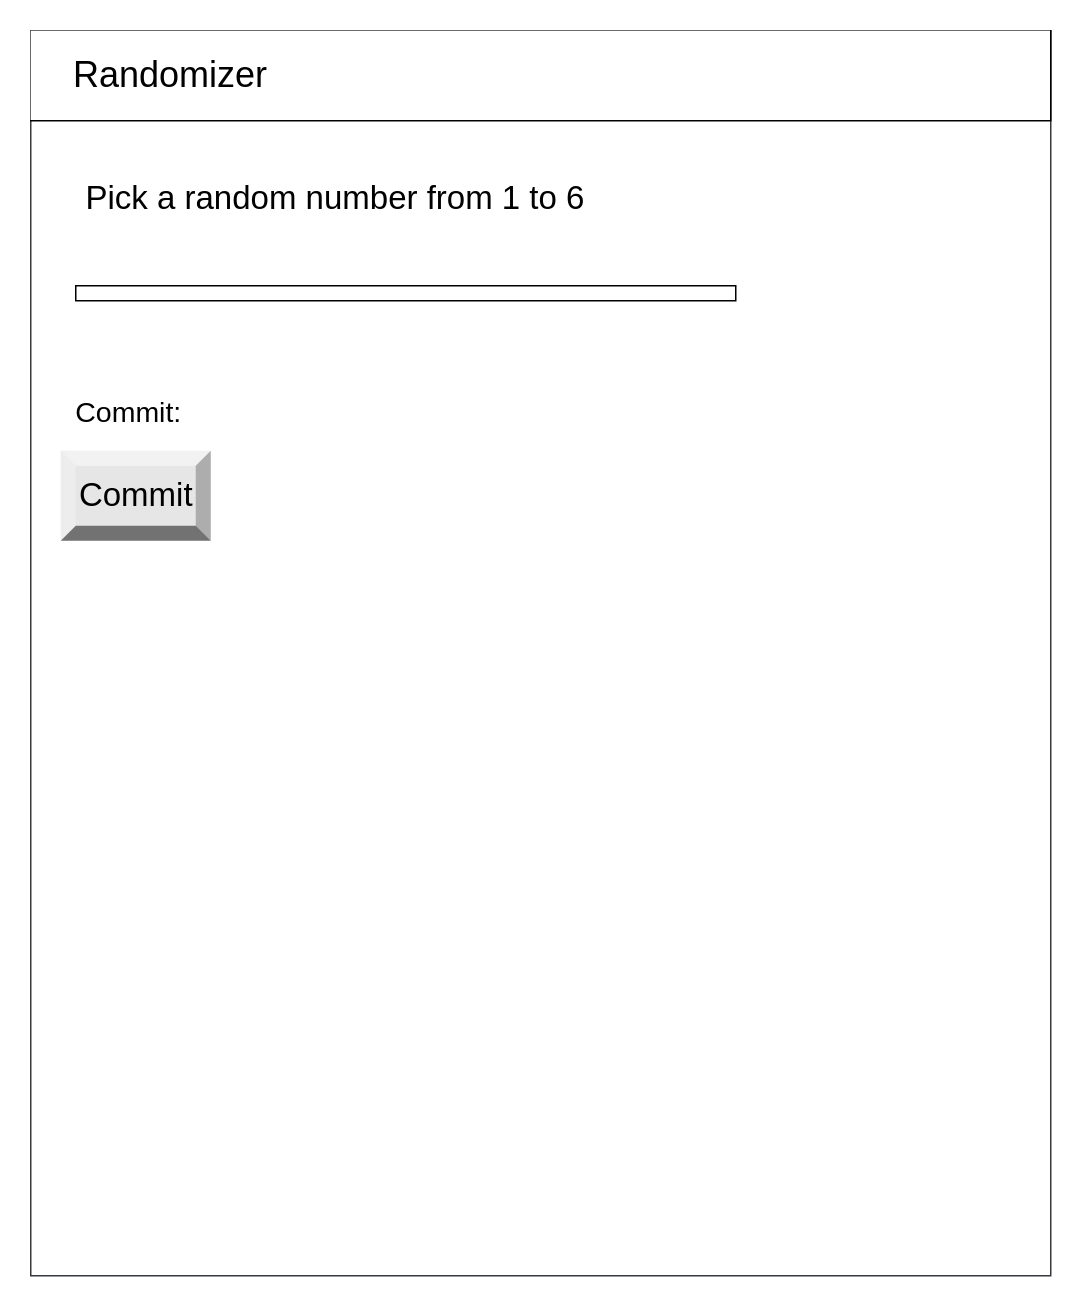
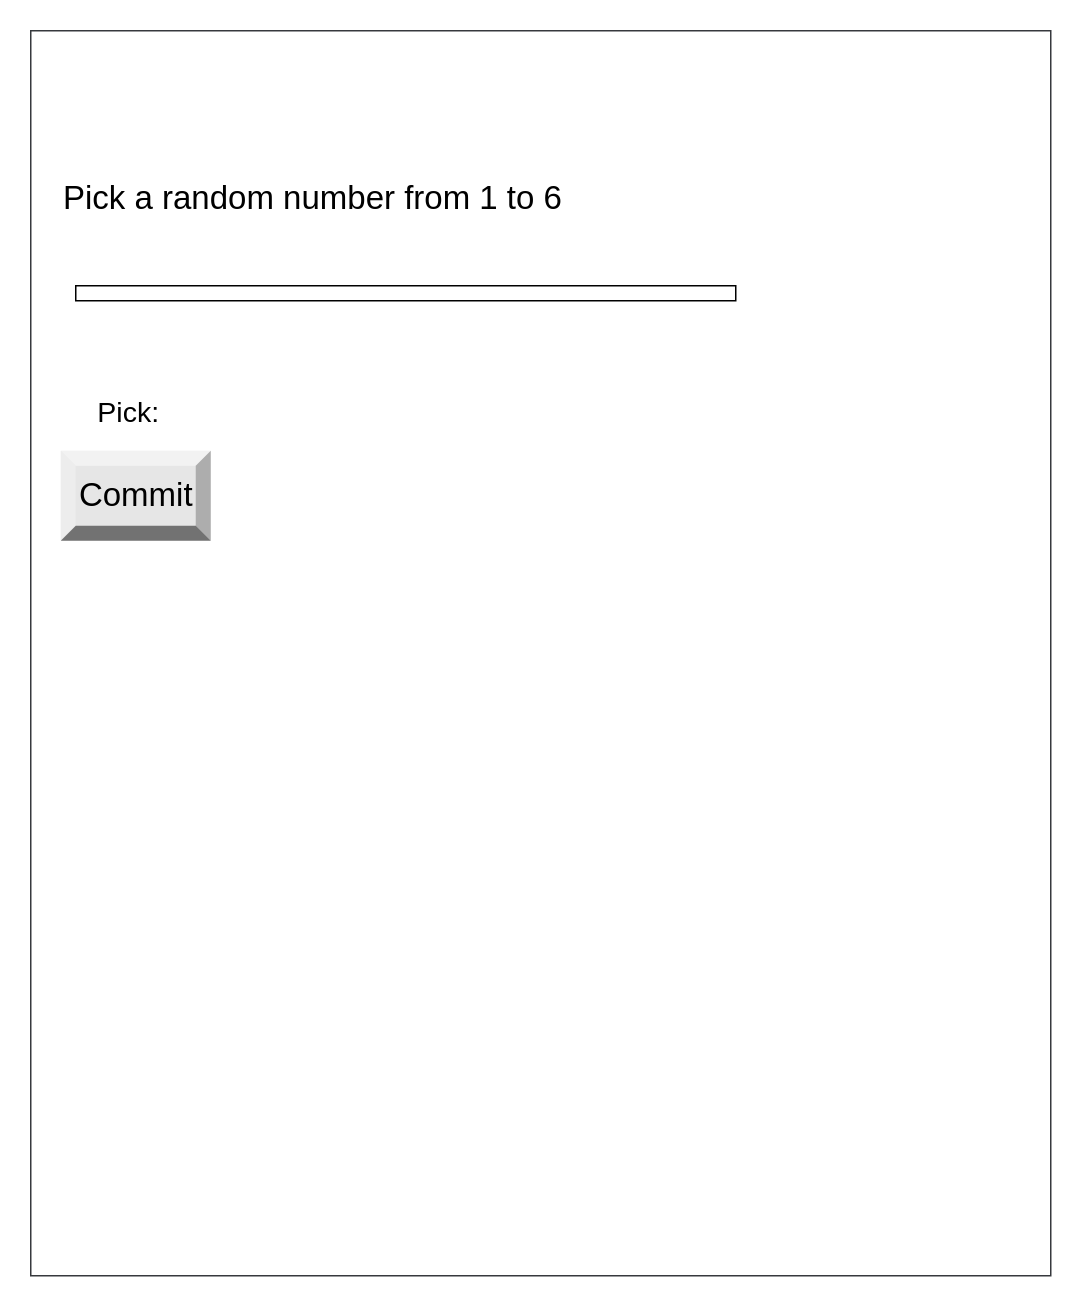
(541, 76) -> none
(353, 203) -> (331, 203)
(129, 413) -> (129, 413)
